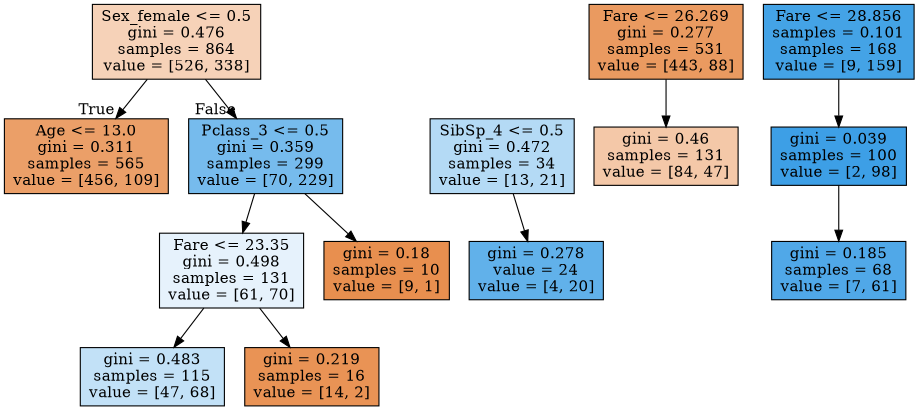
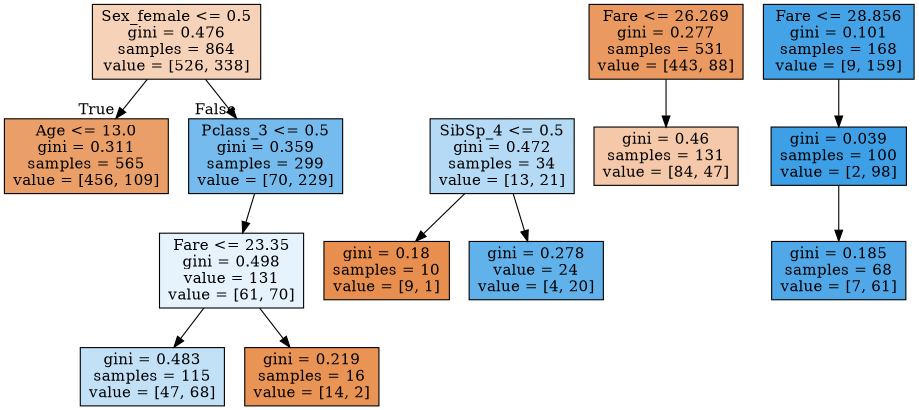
(839, 42) -> (839, 42)
(326, 214) -> (444, 214)
(232, 271) -> (232, 271)
